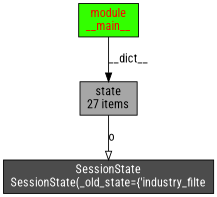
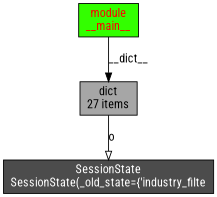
(109, 98) -> (109, 98)
